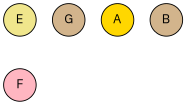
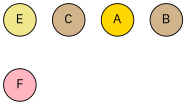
none -> (69, 20)
(69, 20) -> none
